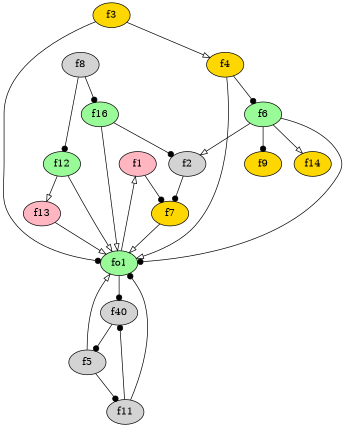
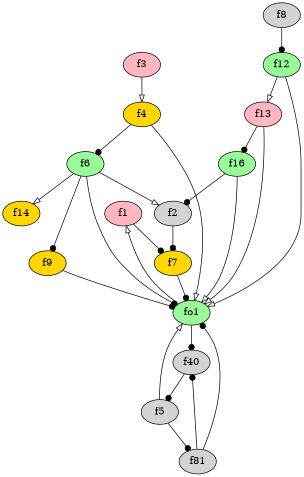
(112, 15) -> (142, 65)
(89, 87) -> (251, 137)
(4, 146) -> (116, 289)
(147, 236) -> (181, 285)
(125, 412) -> (198, 462)
